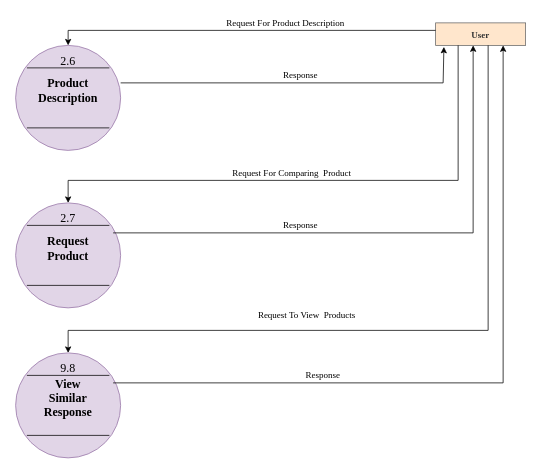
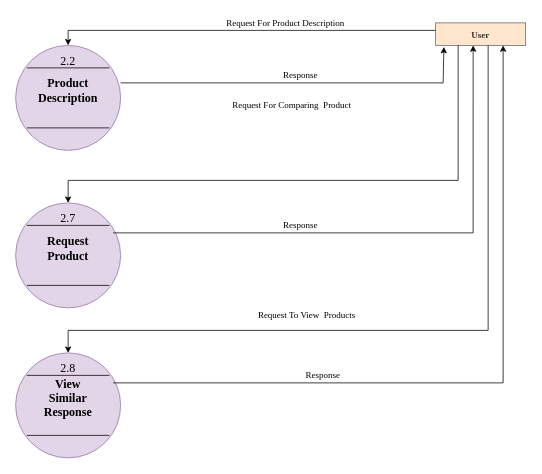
(68, 60) -> (68, 60)
(293, 173) -> (293, 105)
(68, 368) -> (68, 368)
